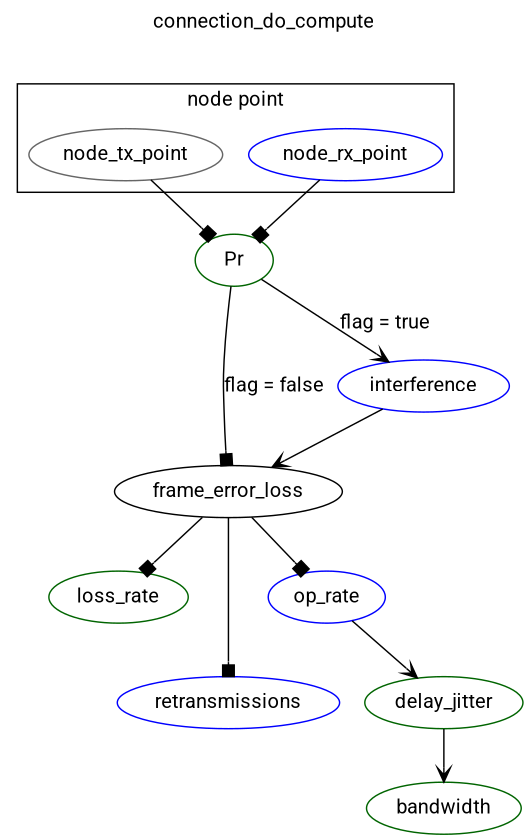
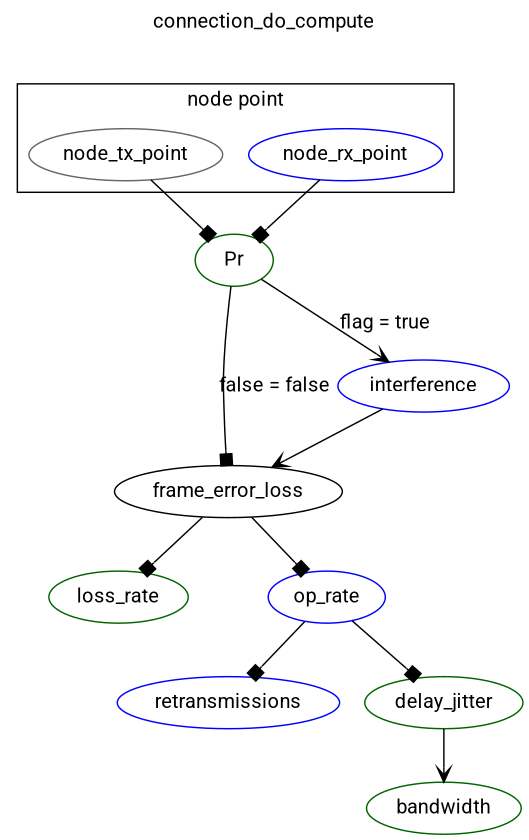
(275, 386) -> (275, 386)
(228, 590) -> (283, 644)
(379, 645) -> (379, 645)
